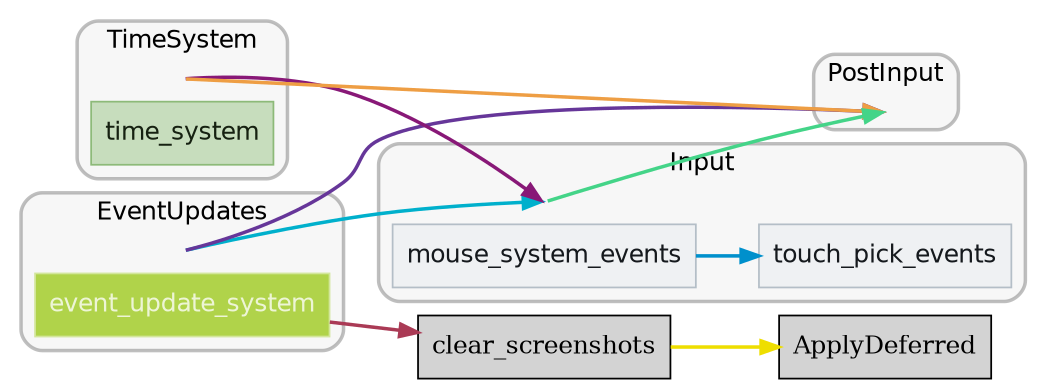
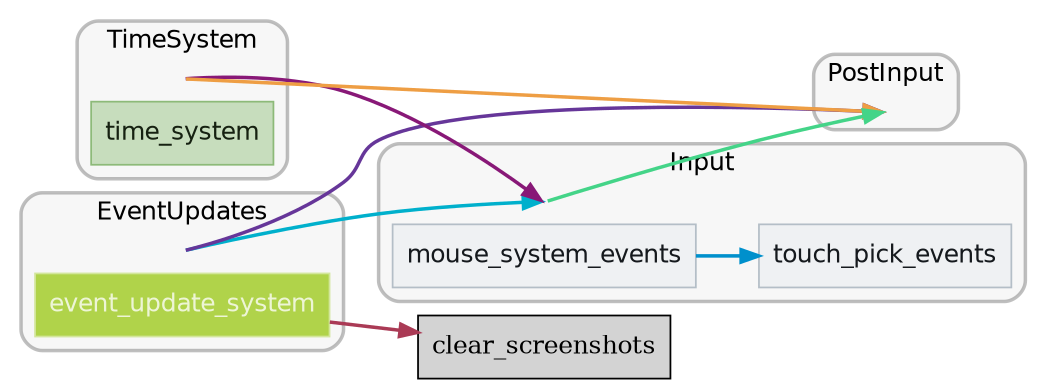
(885, 347) -> none
